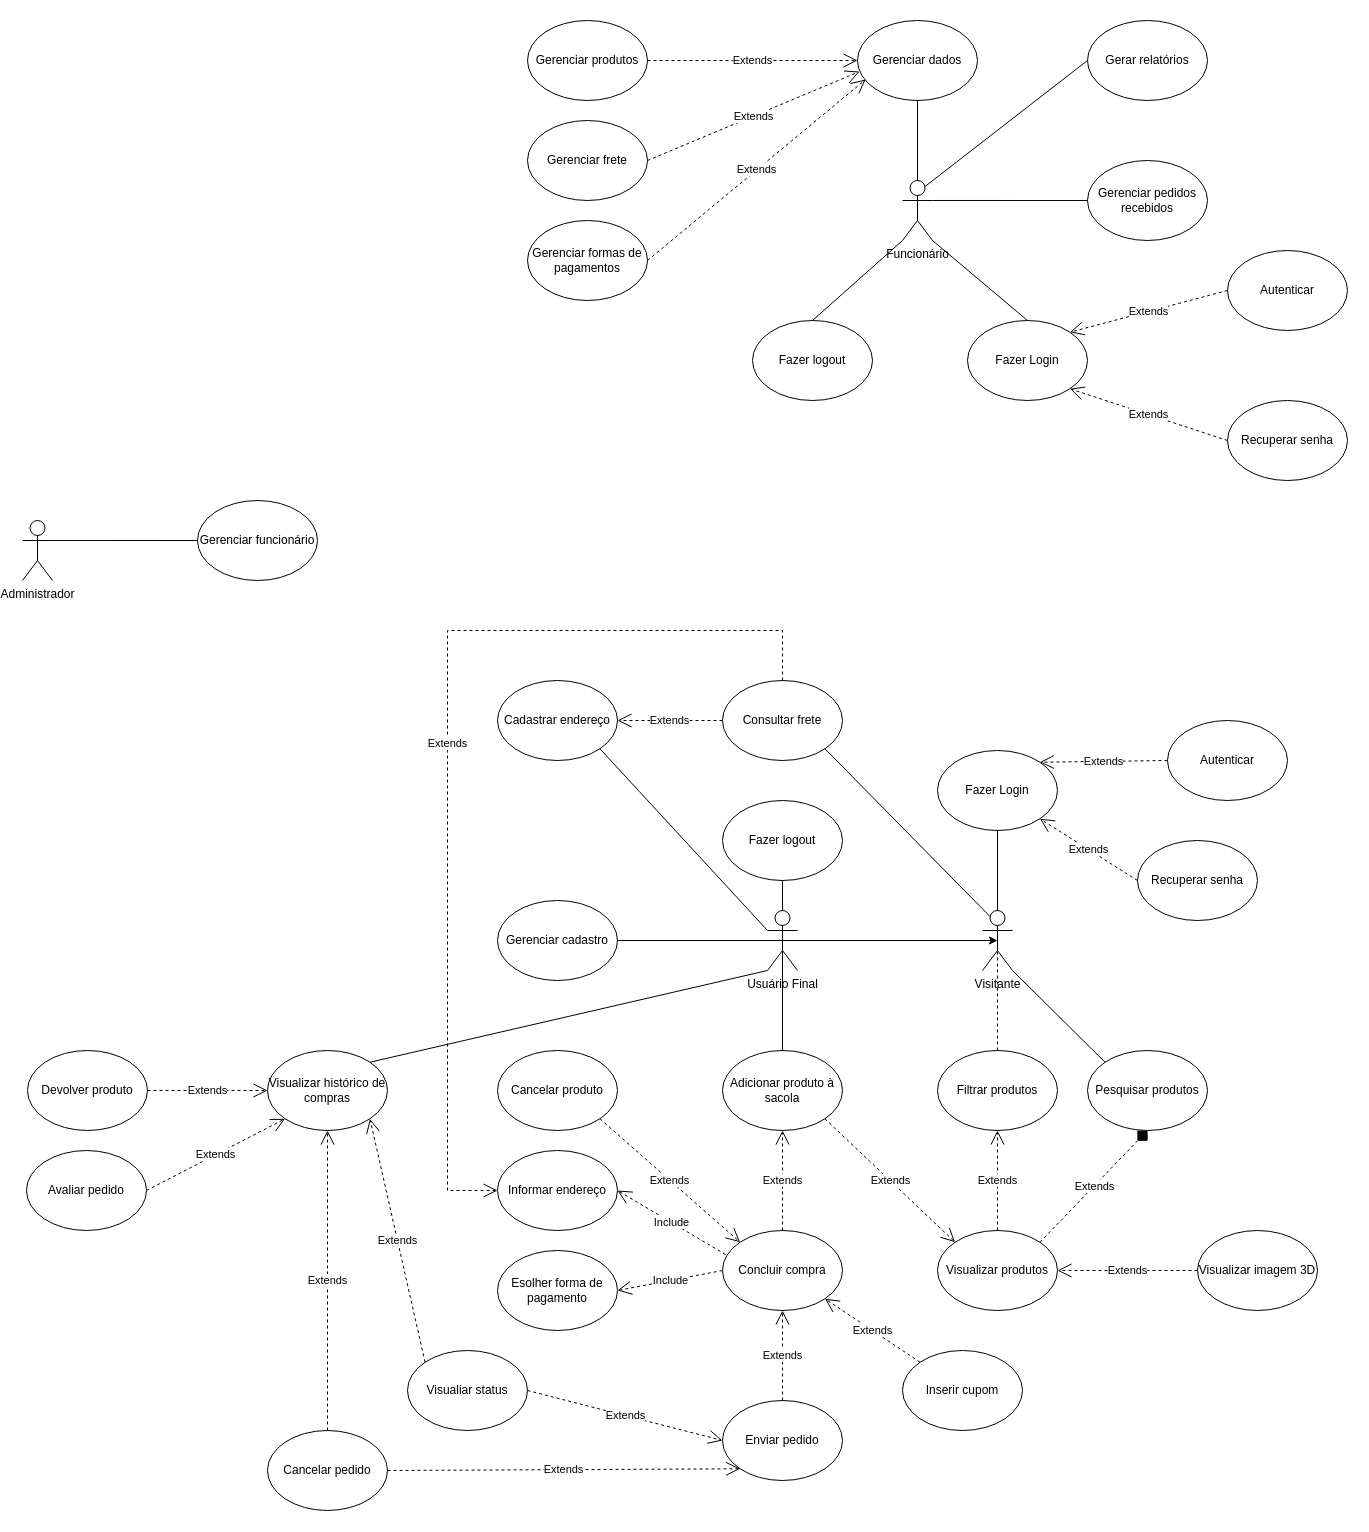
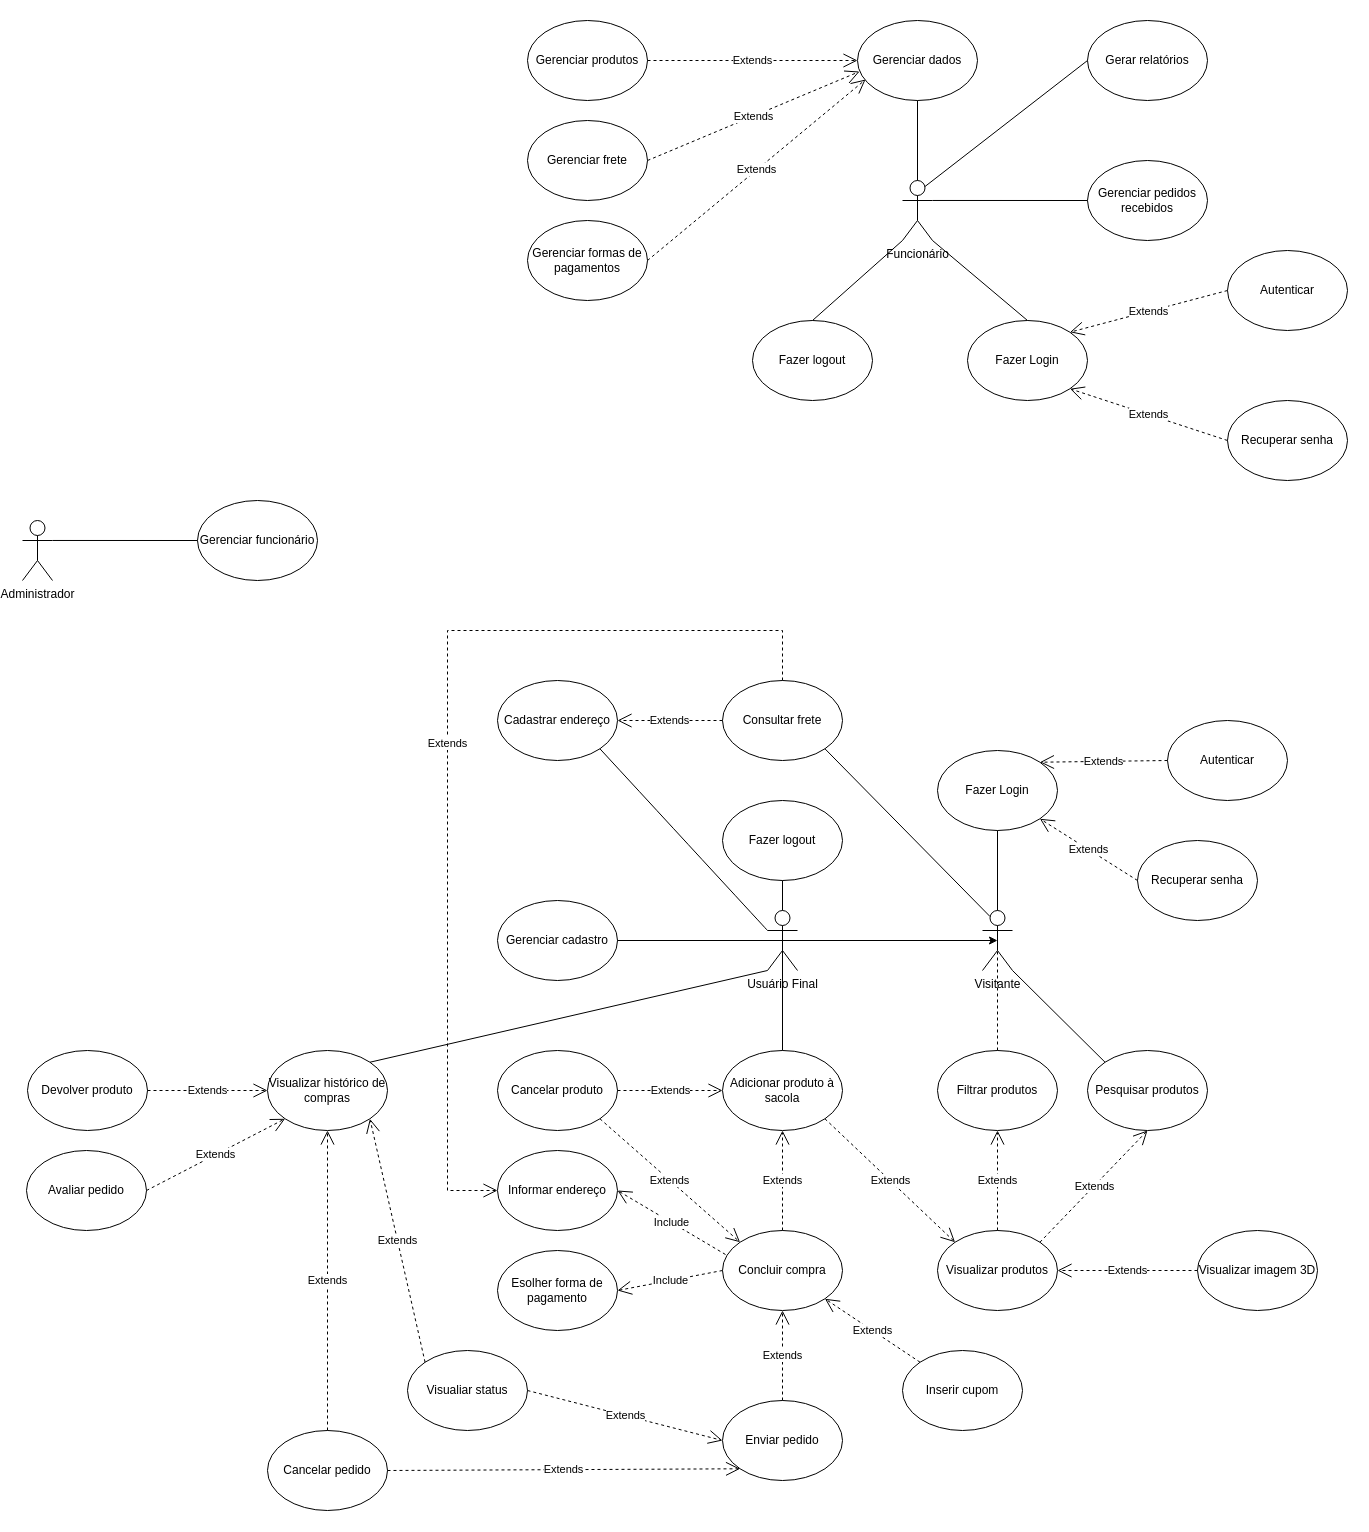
none -> (669, 1091)
(1137, 1141) -> (1141, 1137)
